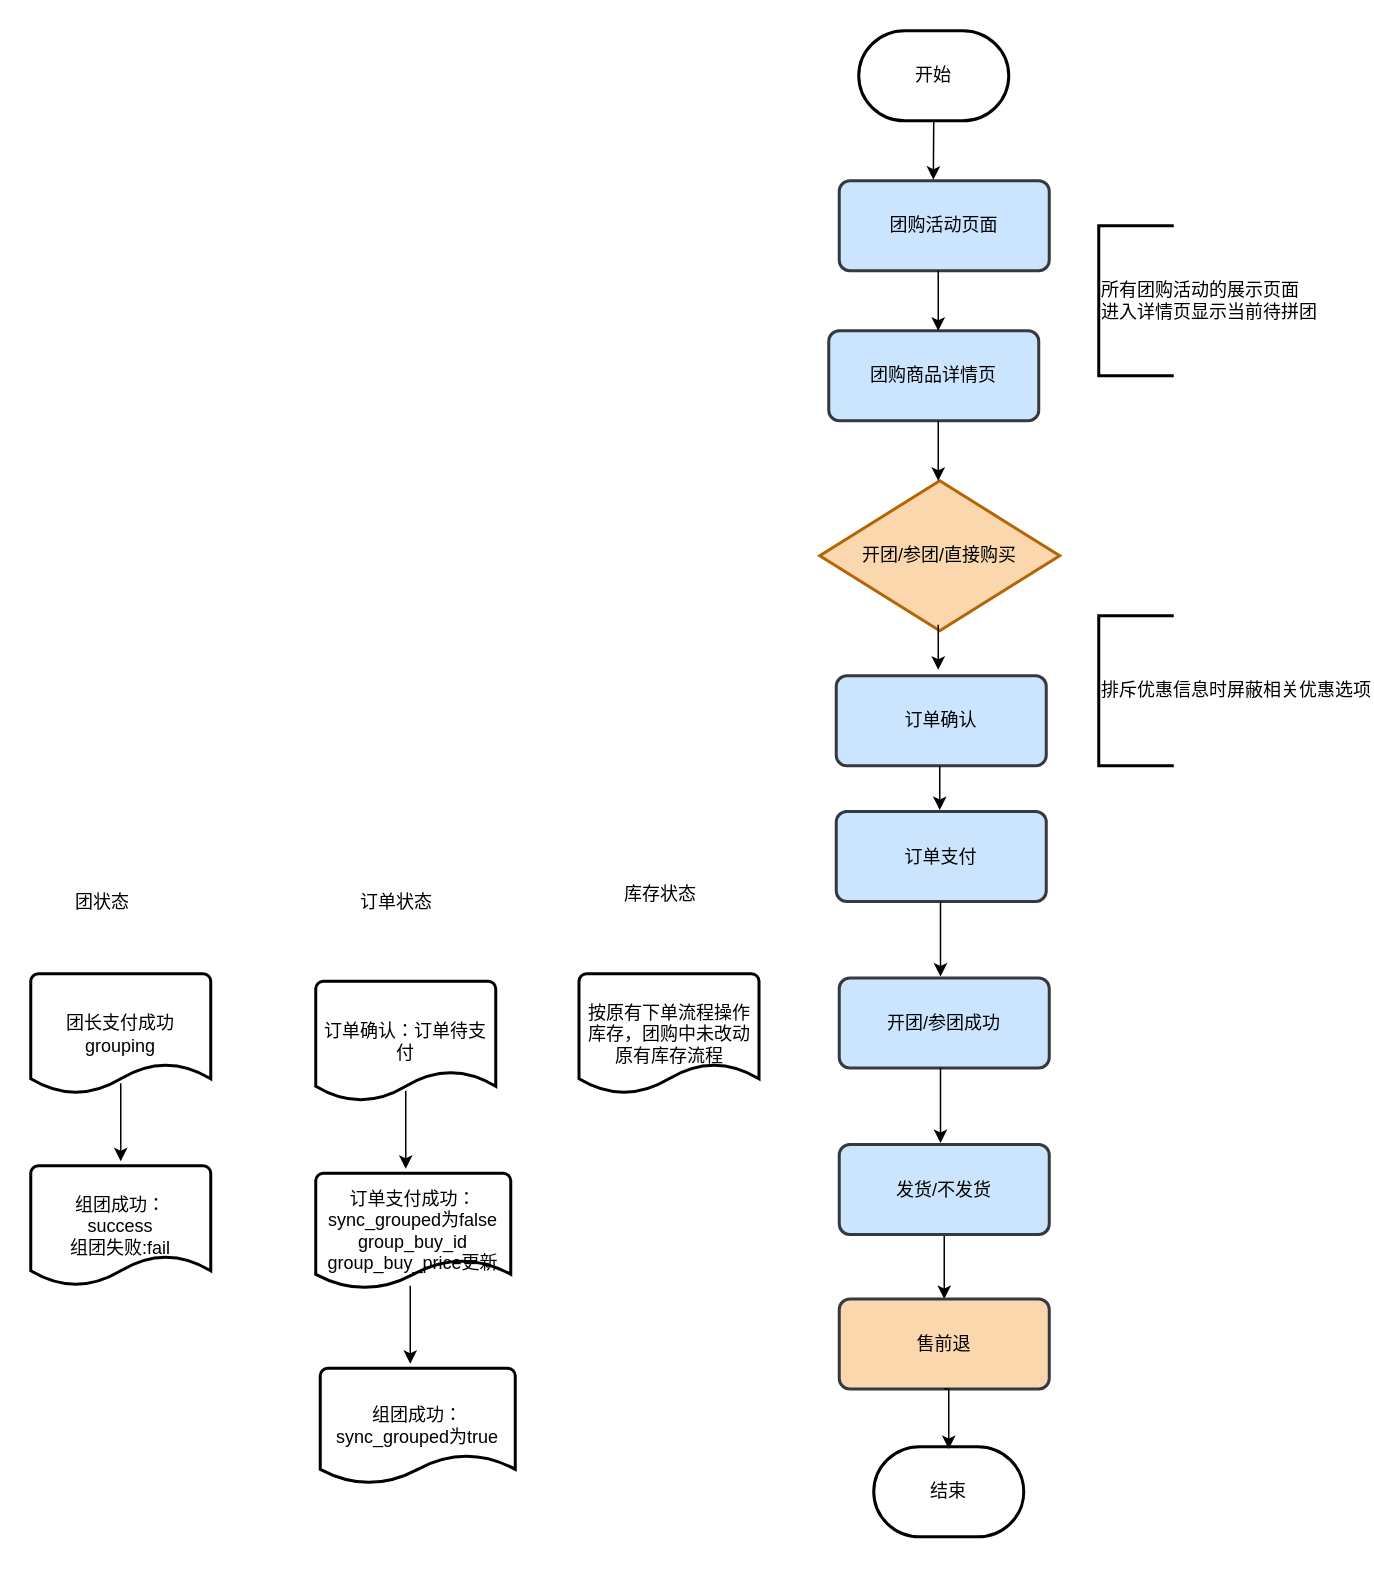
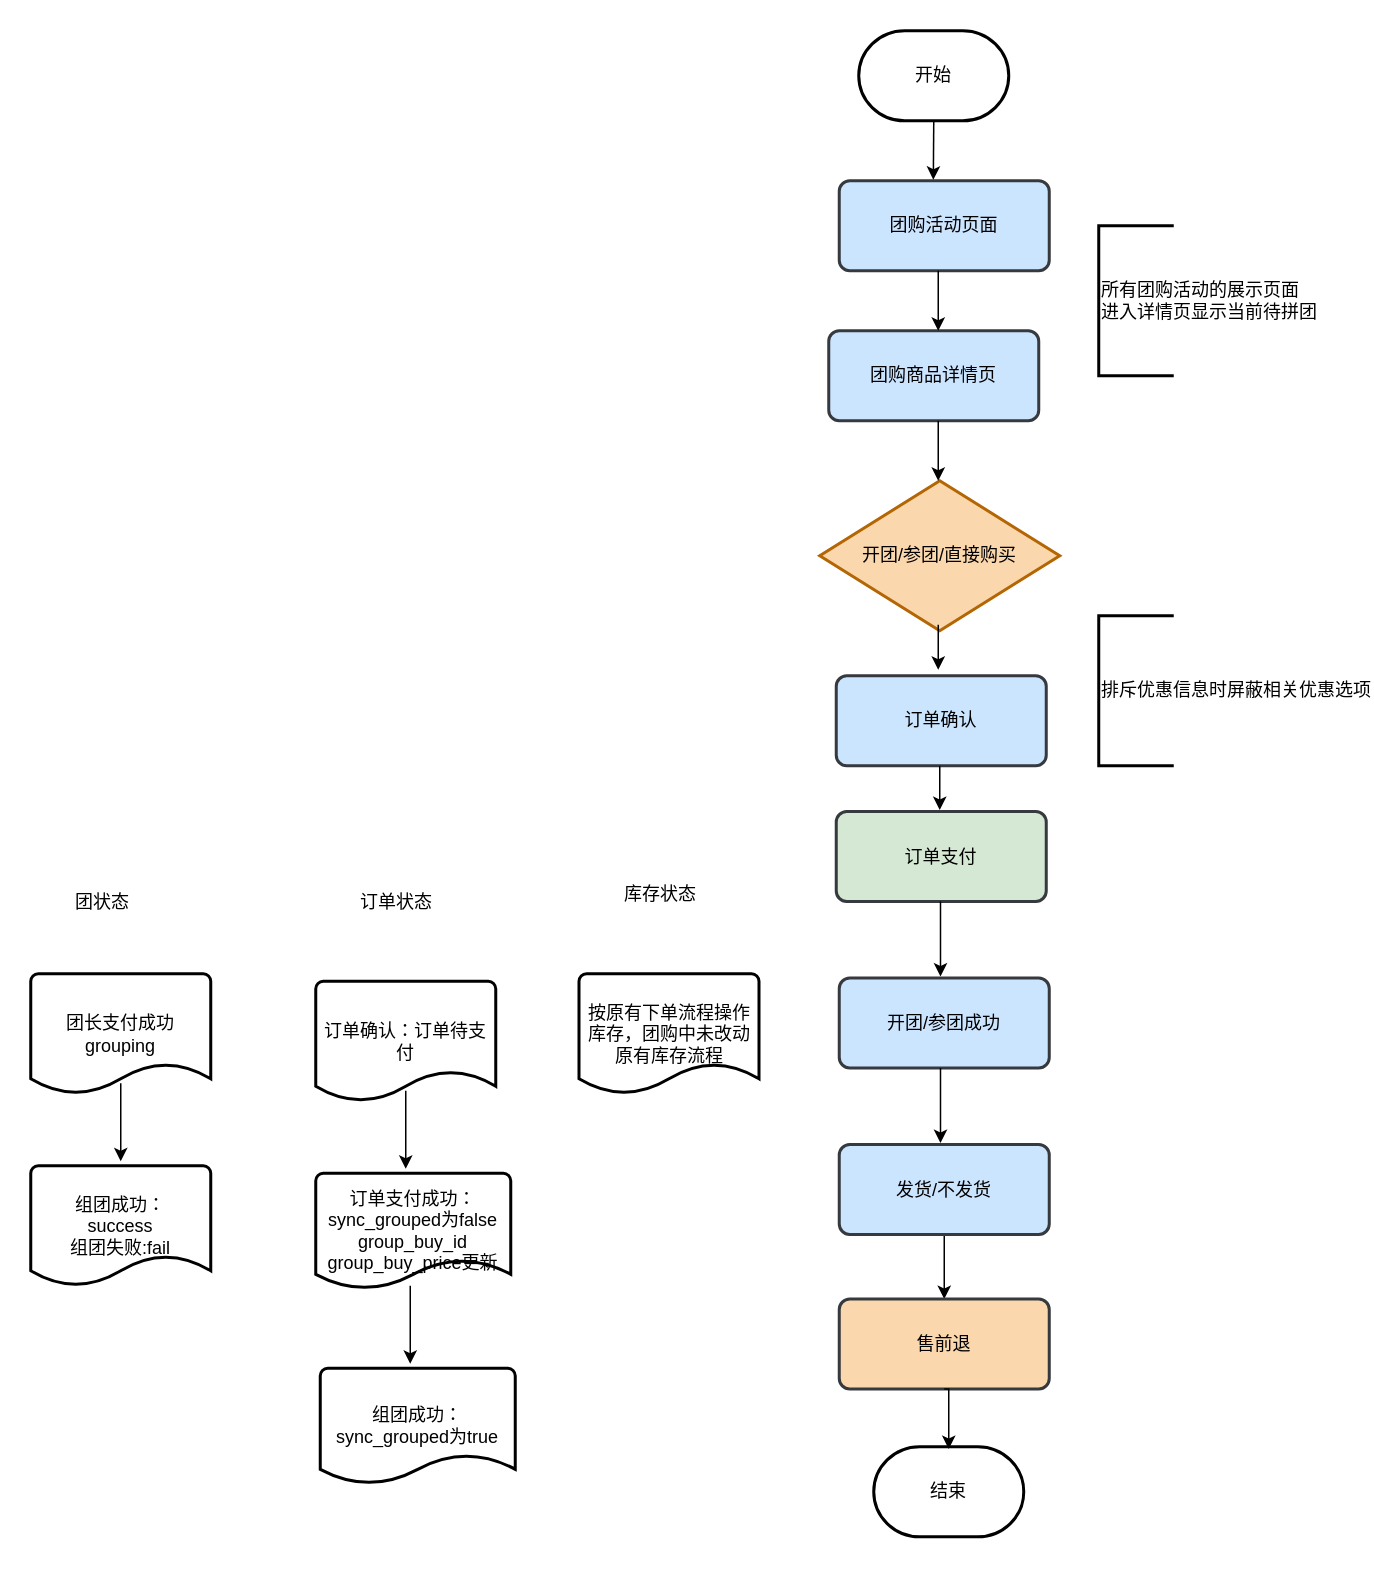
(941, 857) -> (941, 857)
